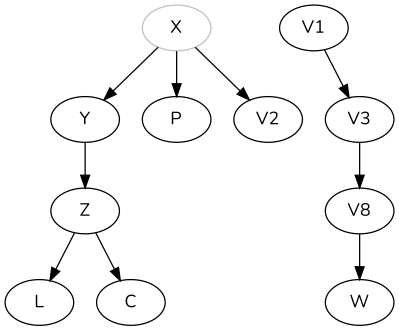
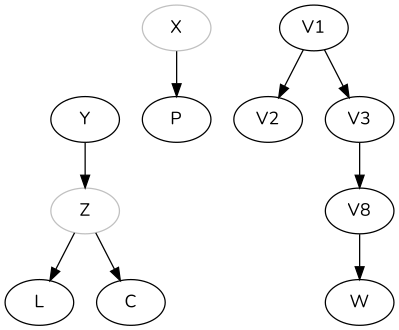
(136, 69) -> none
(218, 69) -> (294, 68)
(85, 211) -> (85, 211)
